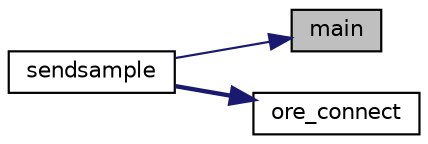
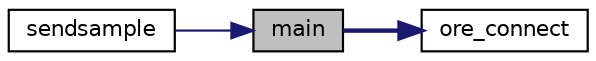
(203, 91) -> (371, 31)
